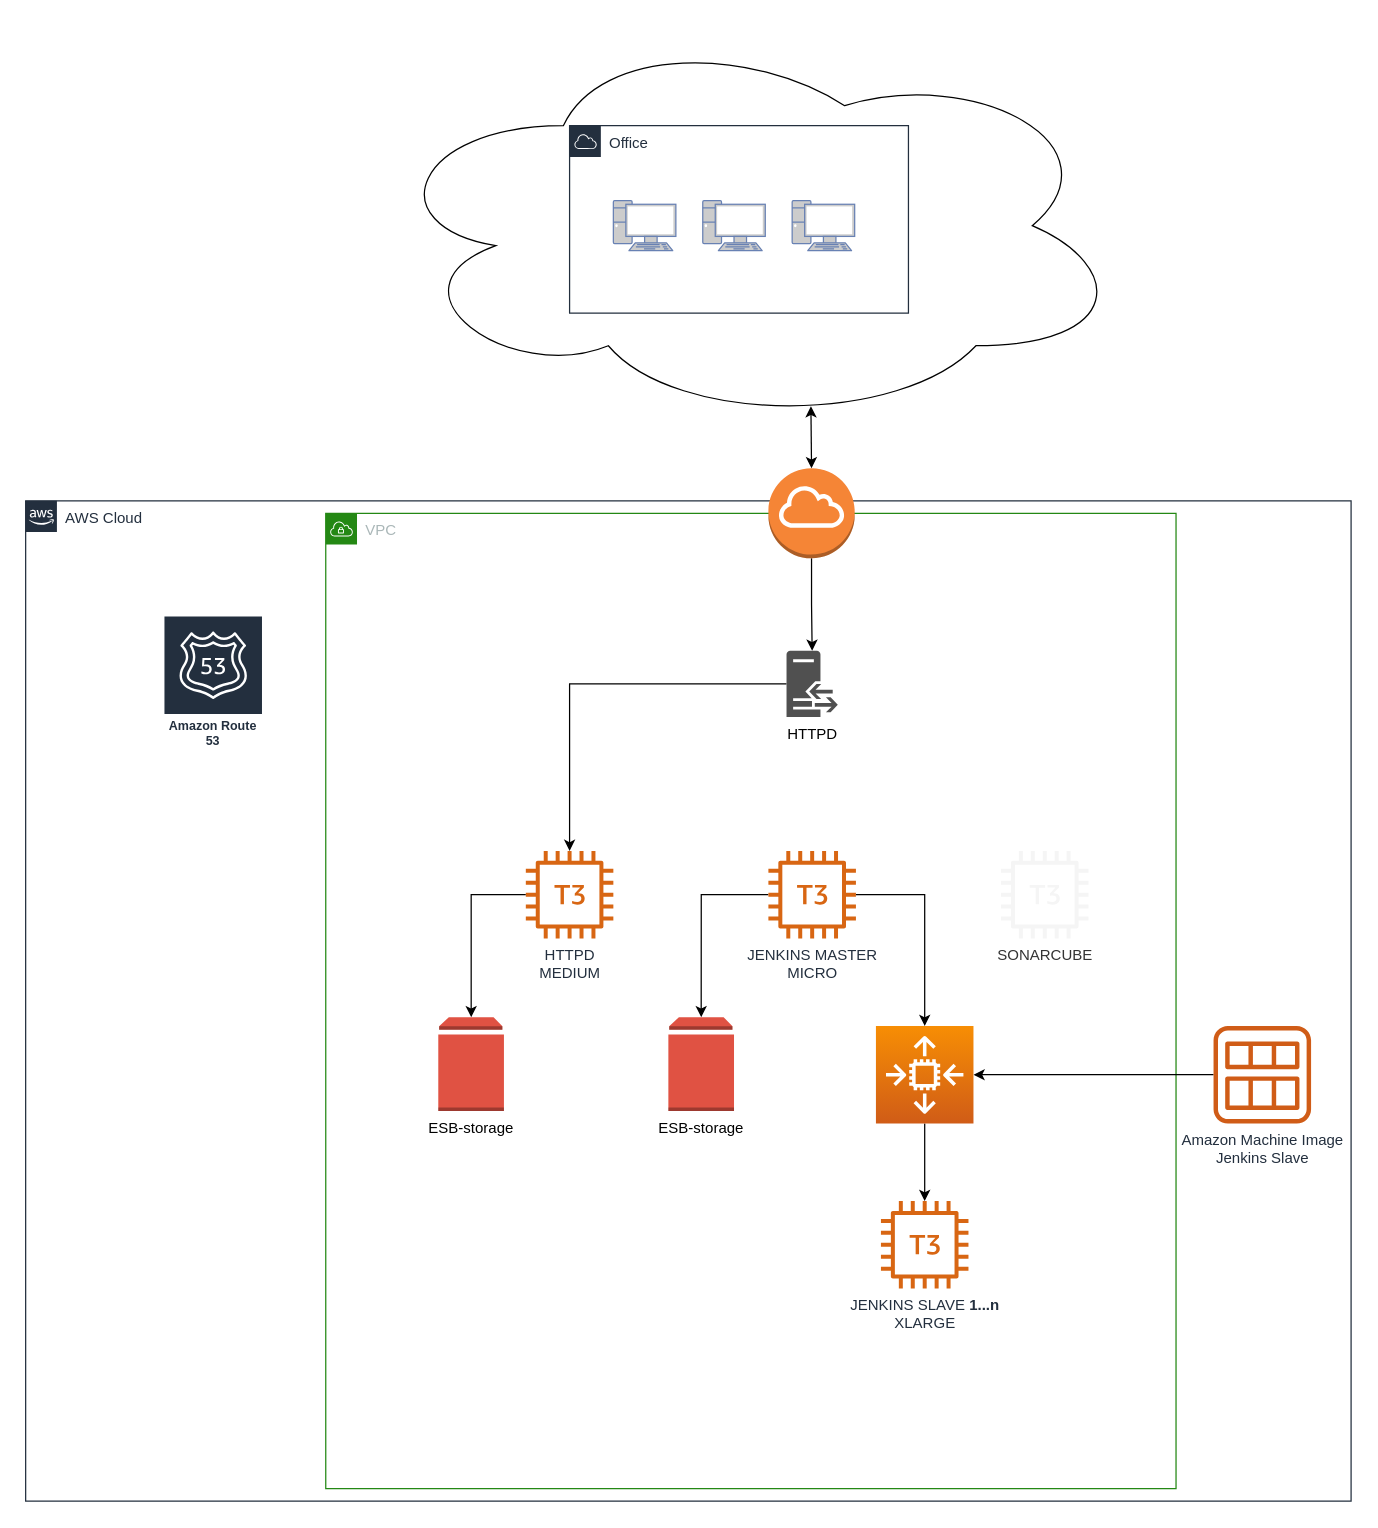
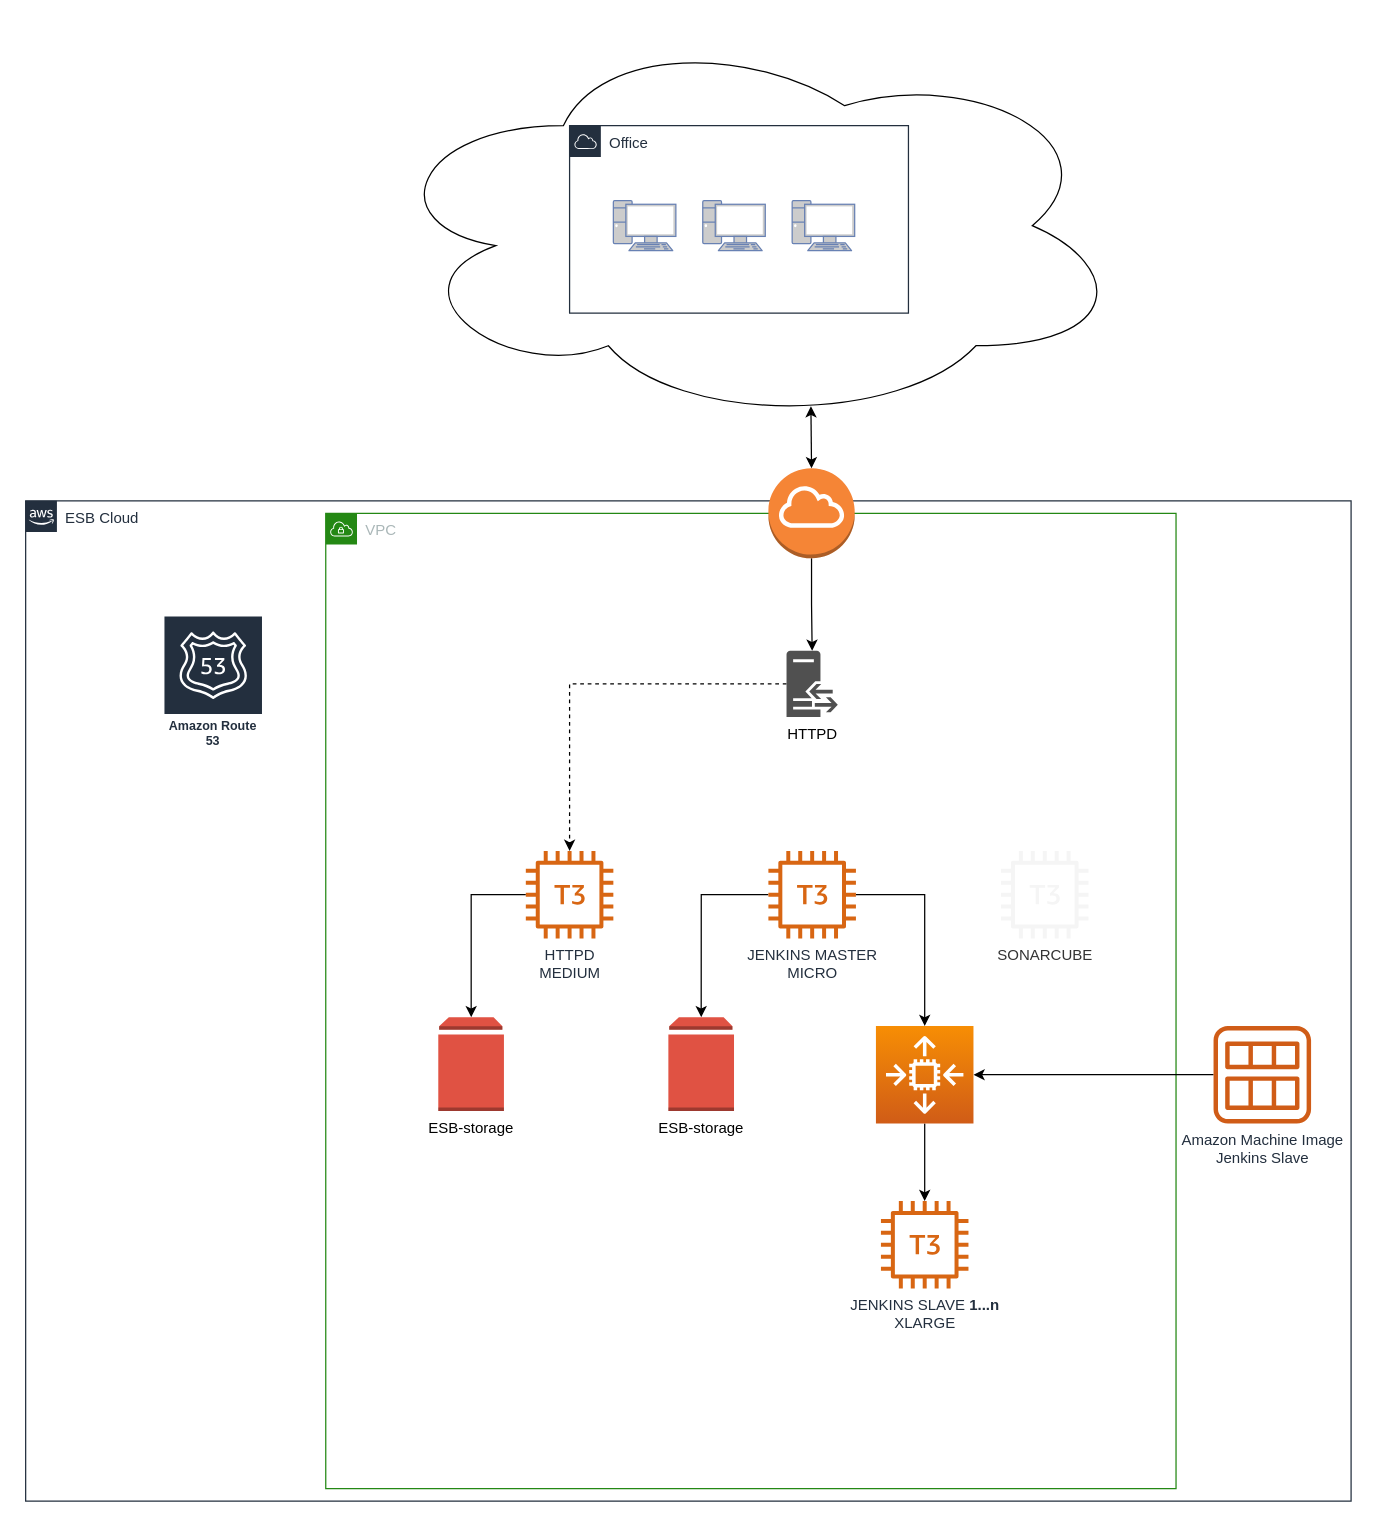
(100, 518) -> (100, 518)
(597, 684) -> (597, 684)
